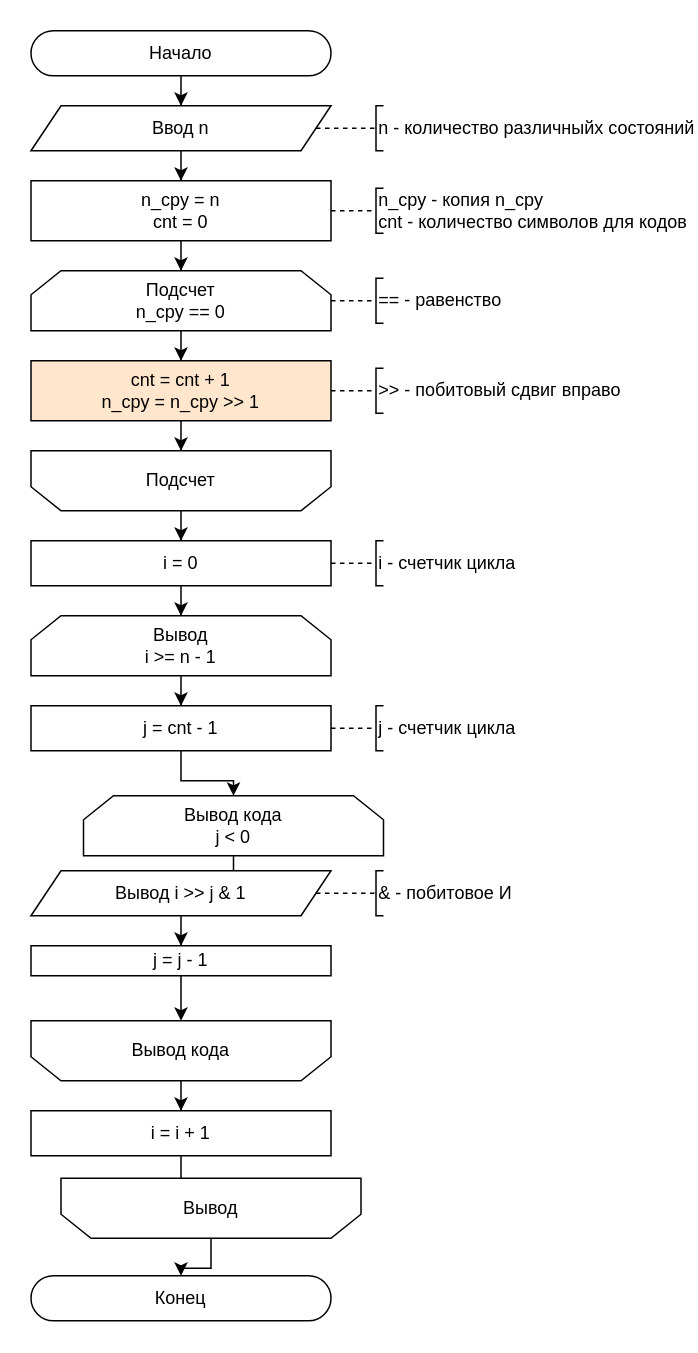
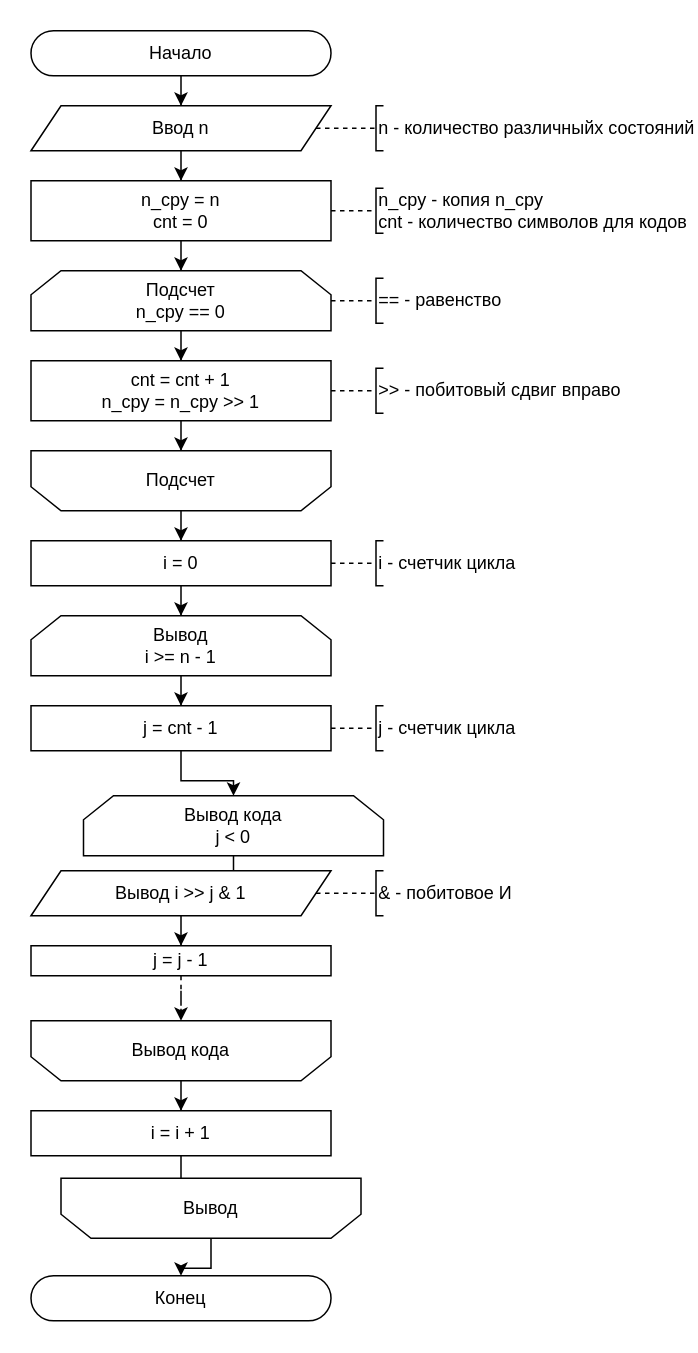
(181, 391) -> (181, 391)
(181, 985) -> (181, 985)
